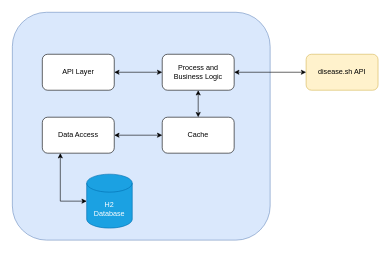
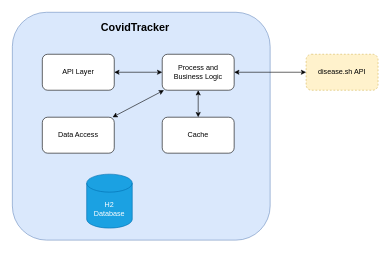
none -> (135, 27)
(342, 72) -> (342, 72)
(156, 135) -> (138, 104)
(60, 201) -> none
